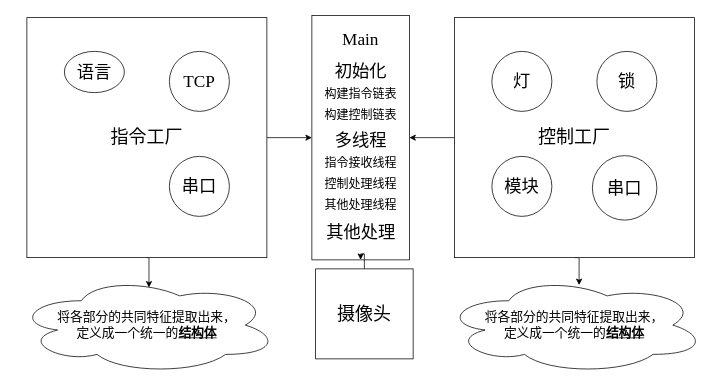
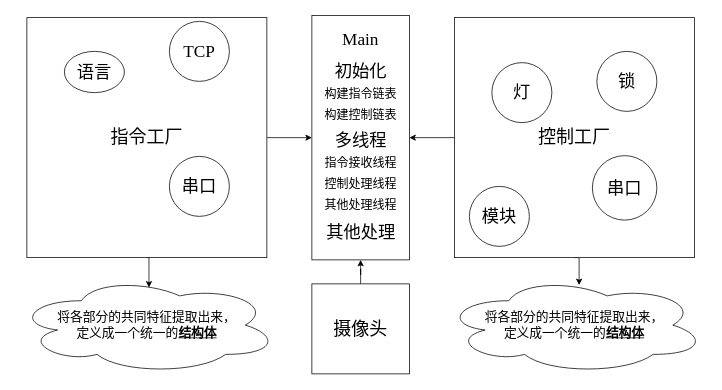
(199, 81) -> (199, 51)
(522, 81) -> (522, 93)
(522, 186) -> (499, 216)
(364, 314) -> (360, 329)
